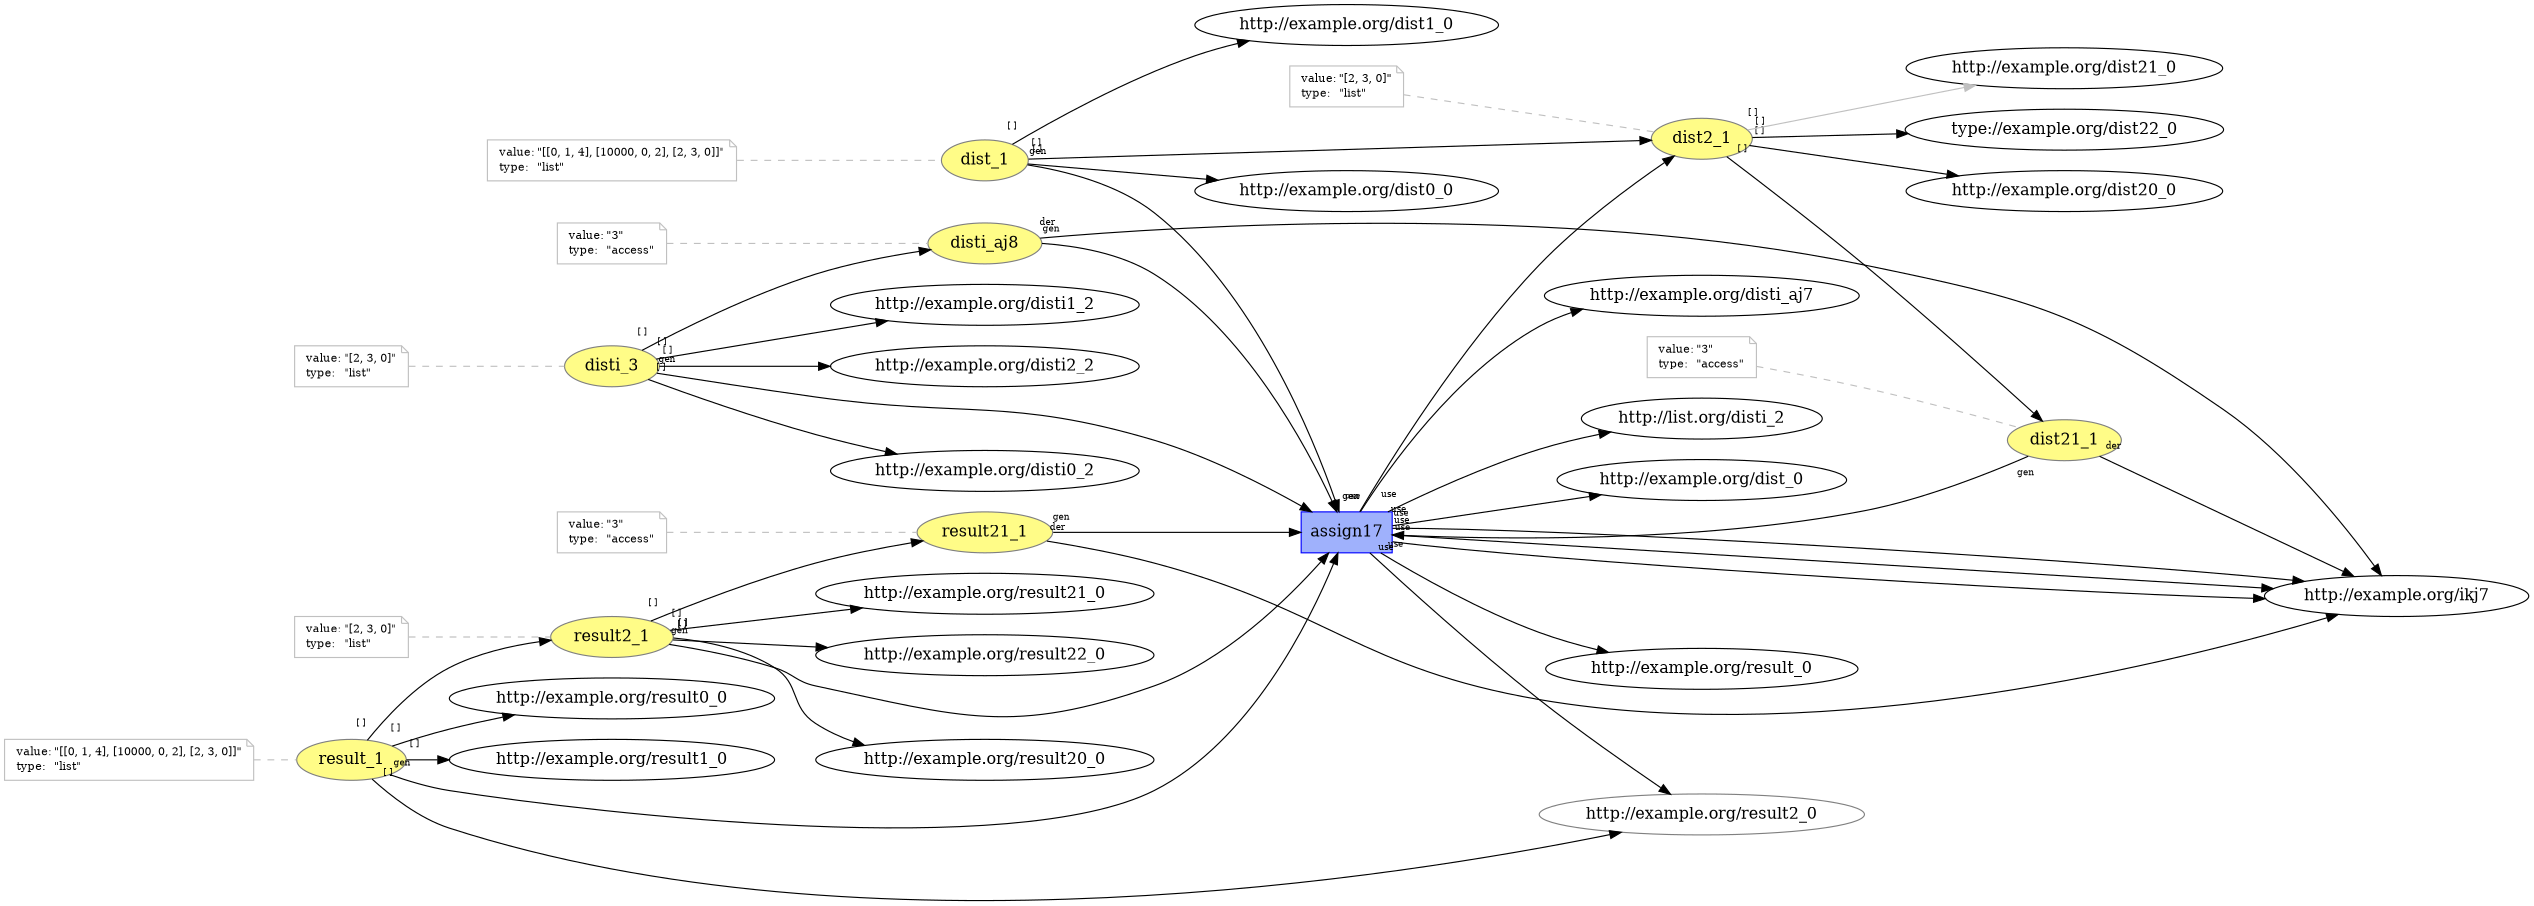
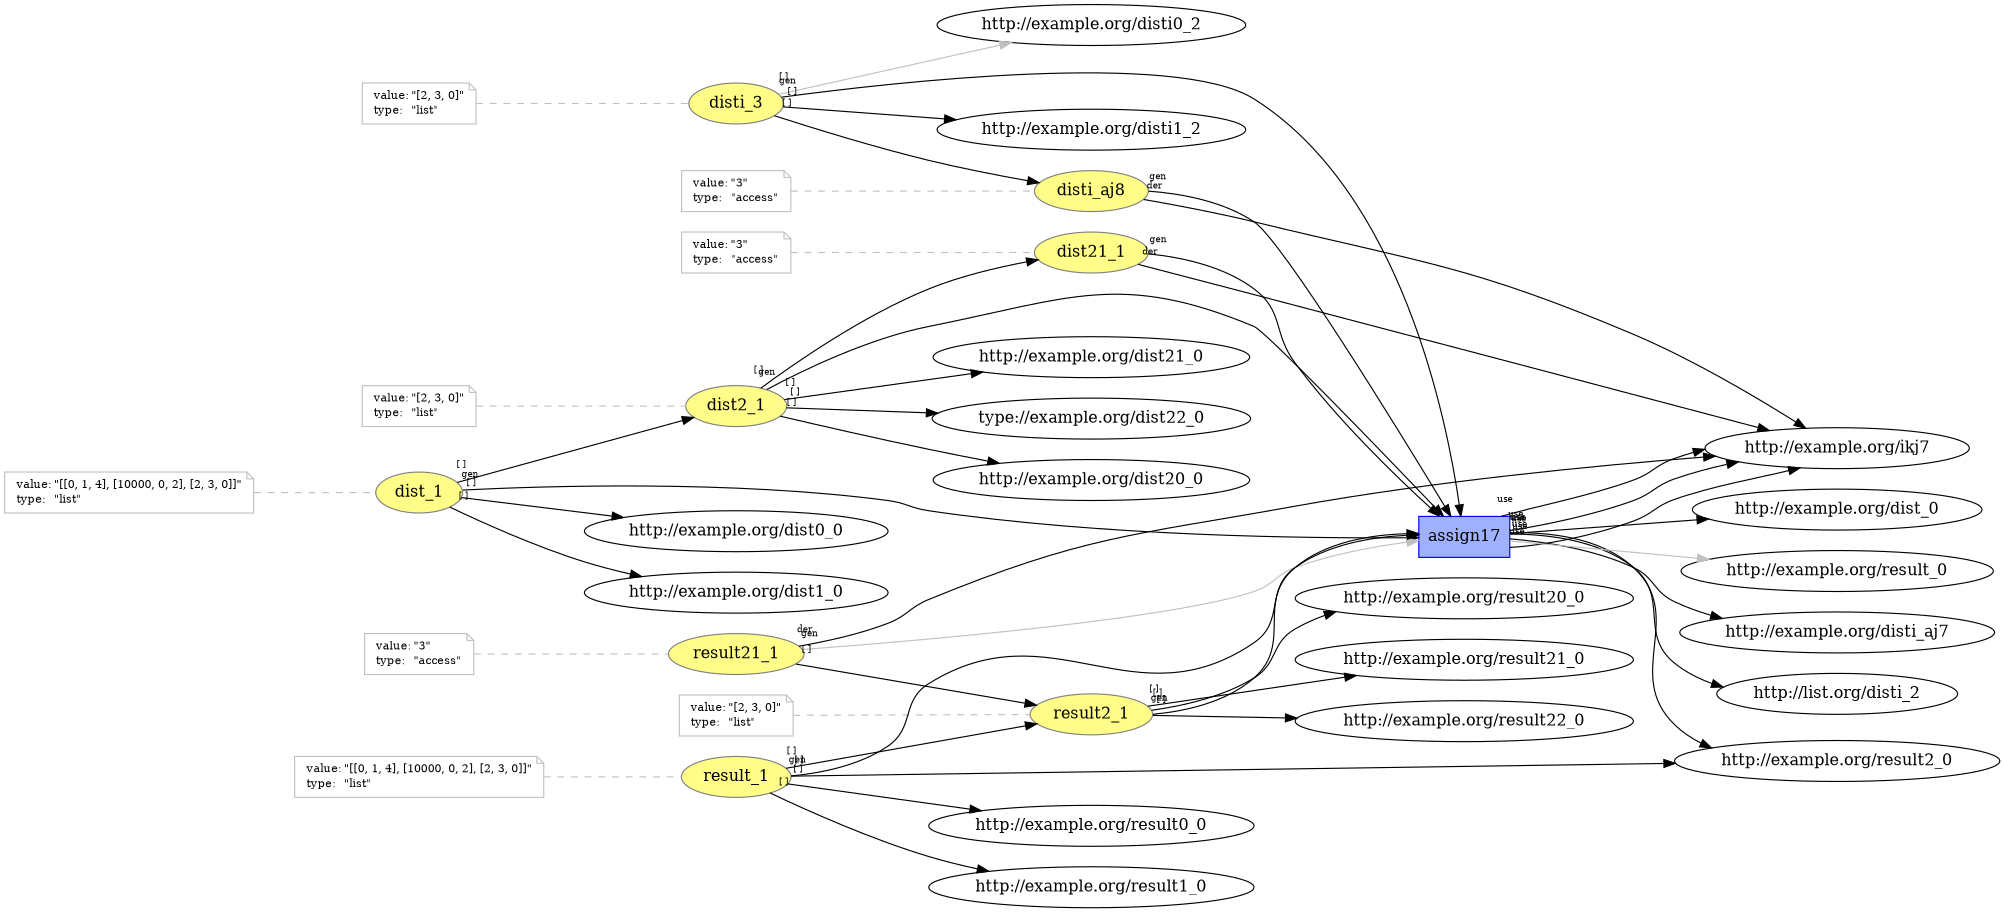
(1856, 109) -> (878, 387)
(1492, 319) -> (1133, 295)
(985, 366) -> none
(766, 420) -> (889, 70)
(1171, 532) -> (1110, 619)
(779, 574) -> (910, 684)
(1485, 610) -> (1627, 552)
(1702, 814) -> (1837, 761)
